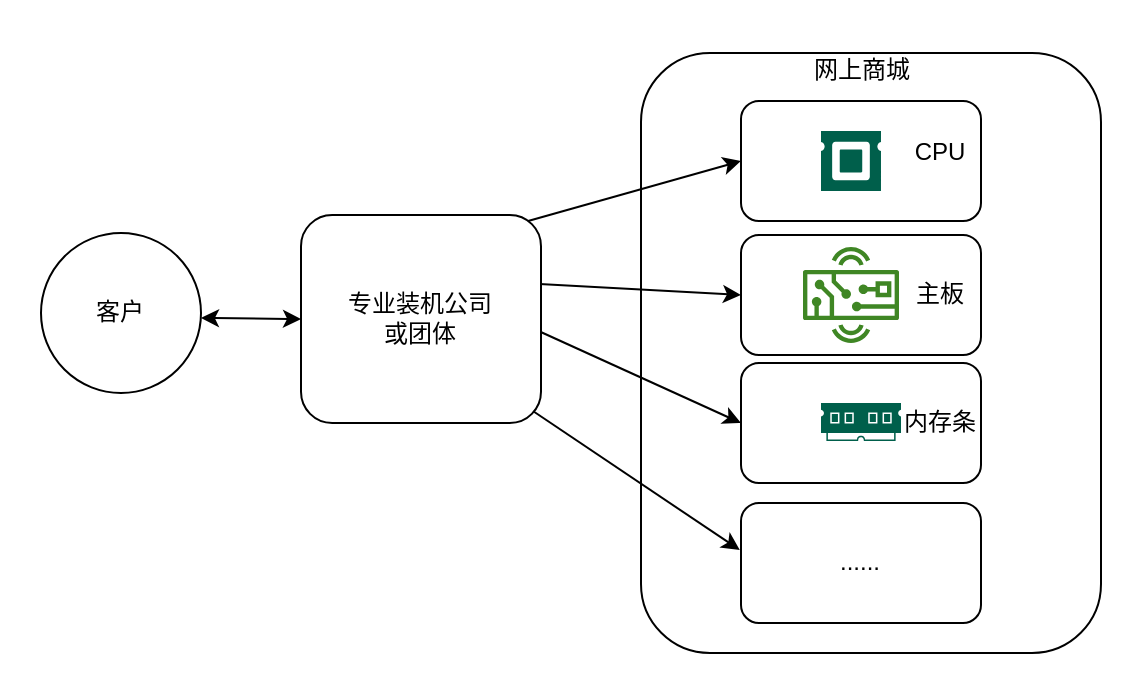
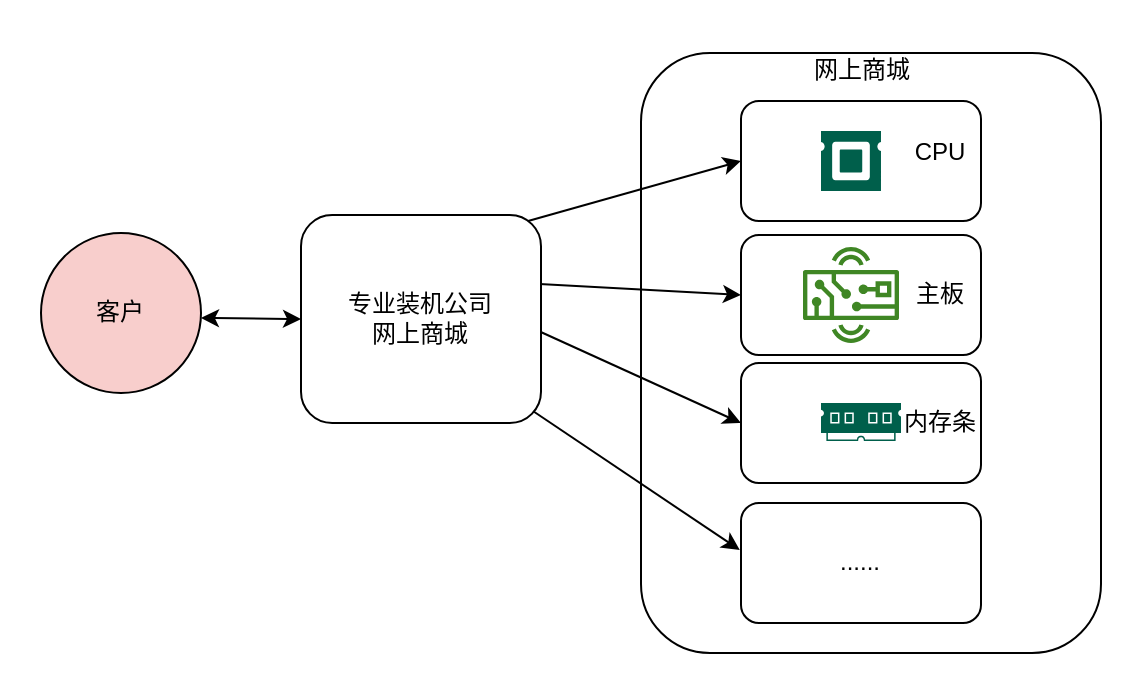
(121, 313) -> (121, 313)
(421, 319) -> (421, 319)
